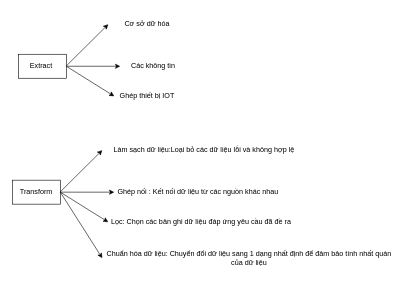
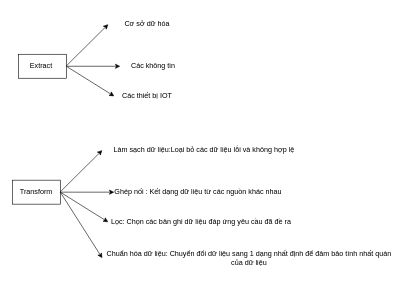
(147, 96) -> (147, 96)
(198, 192) -> (198, 192)
